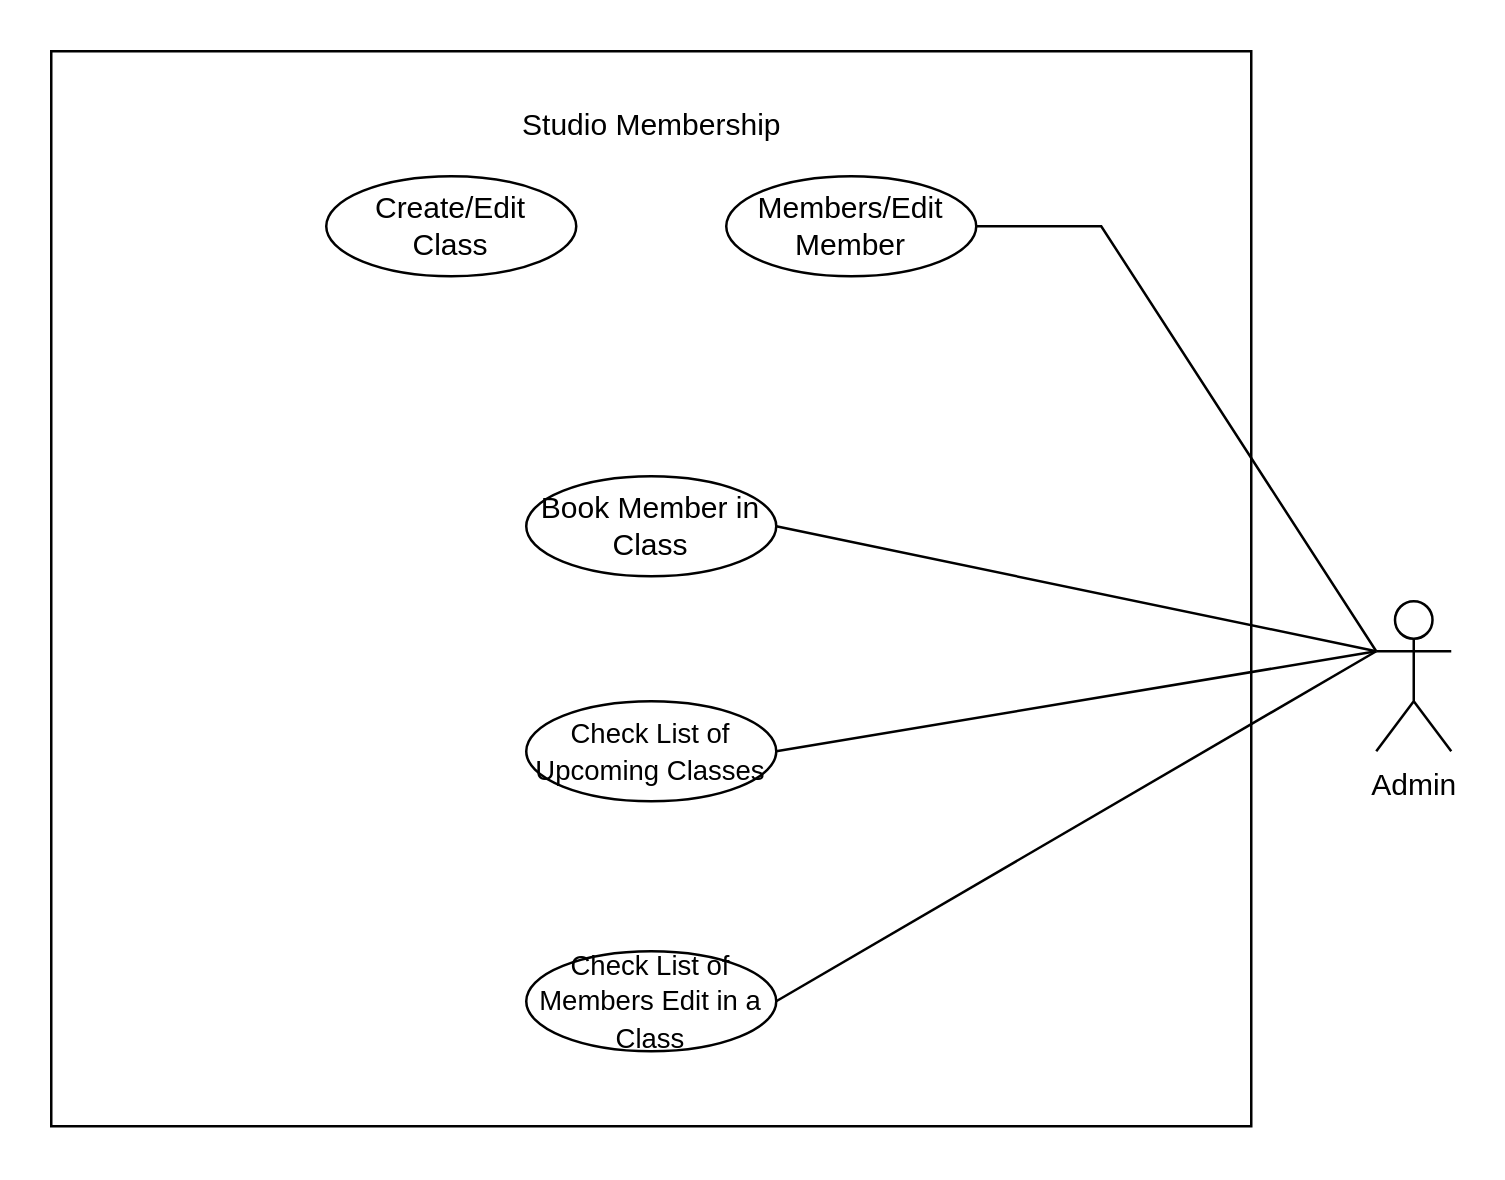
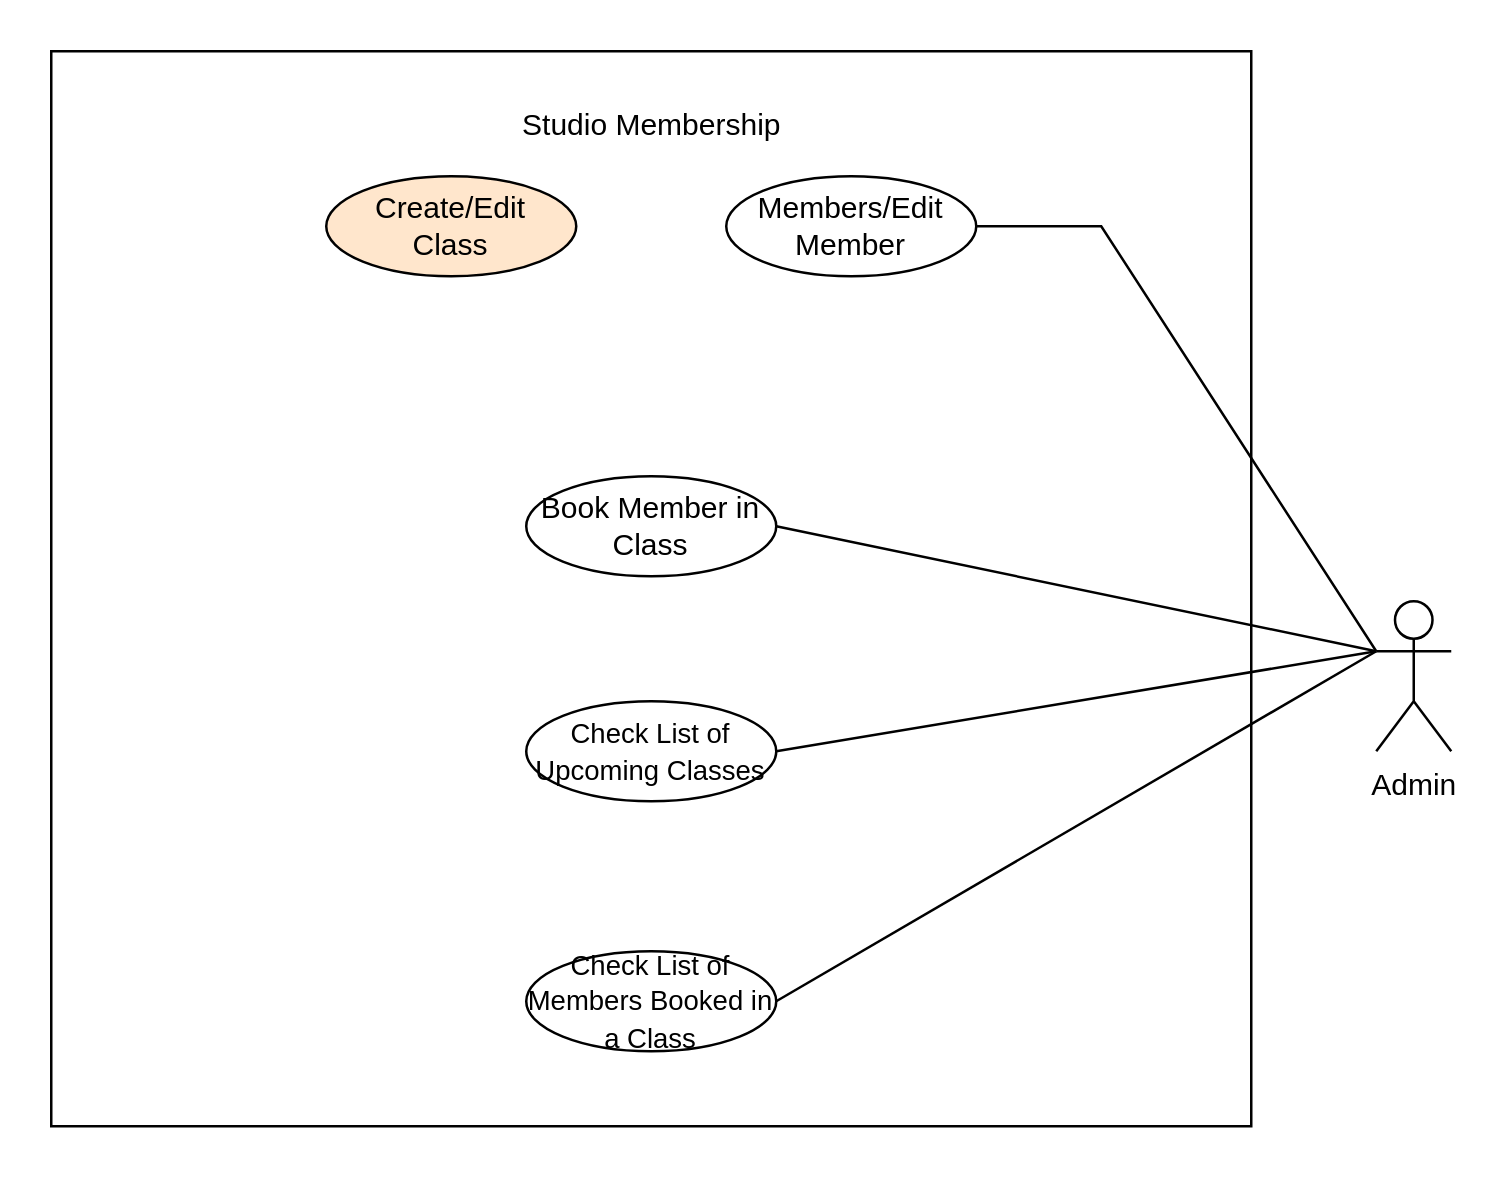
(451, 226) -> (451, 226)
(651, 1001) -> (651, 1001)
